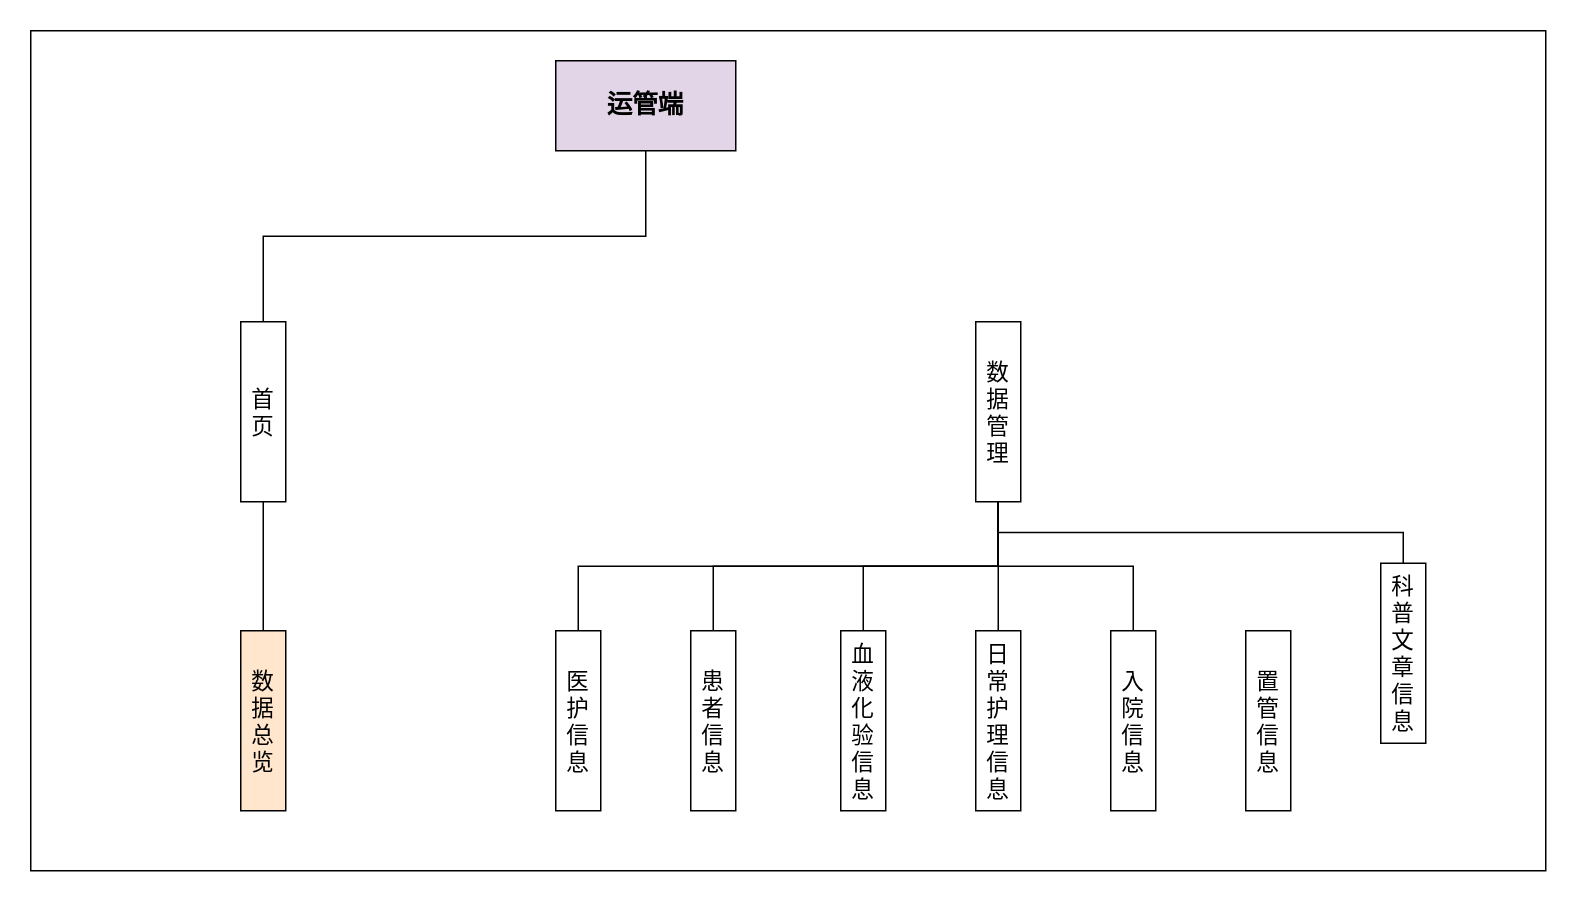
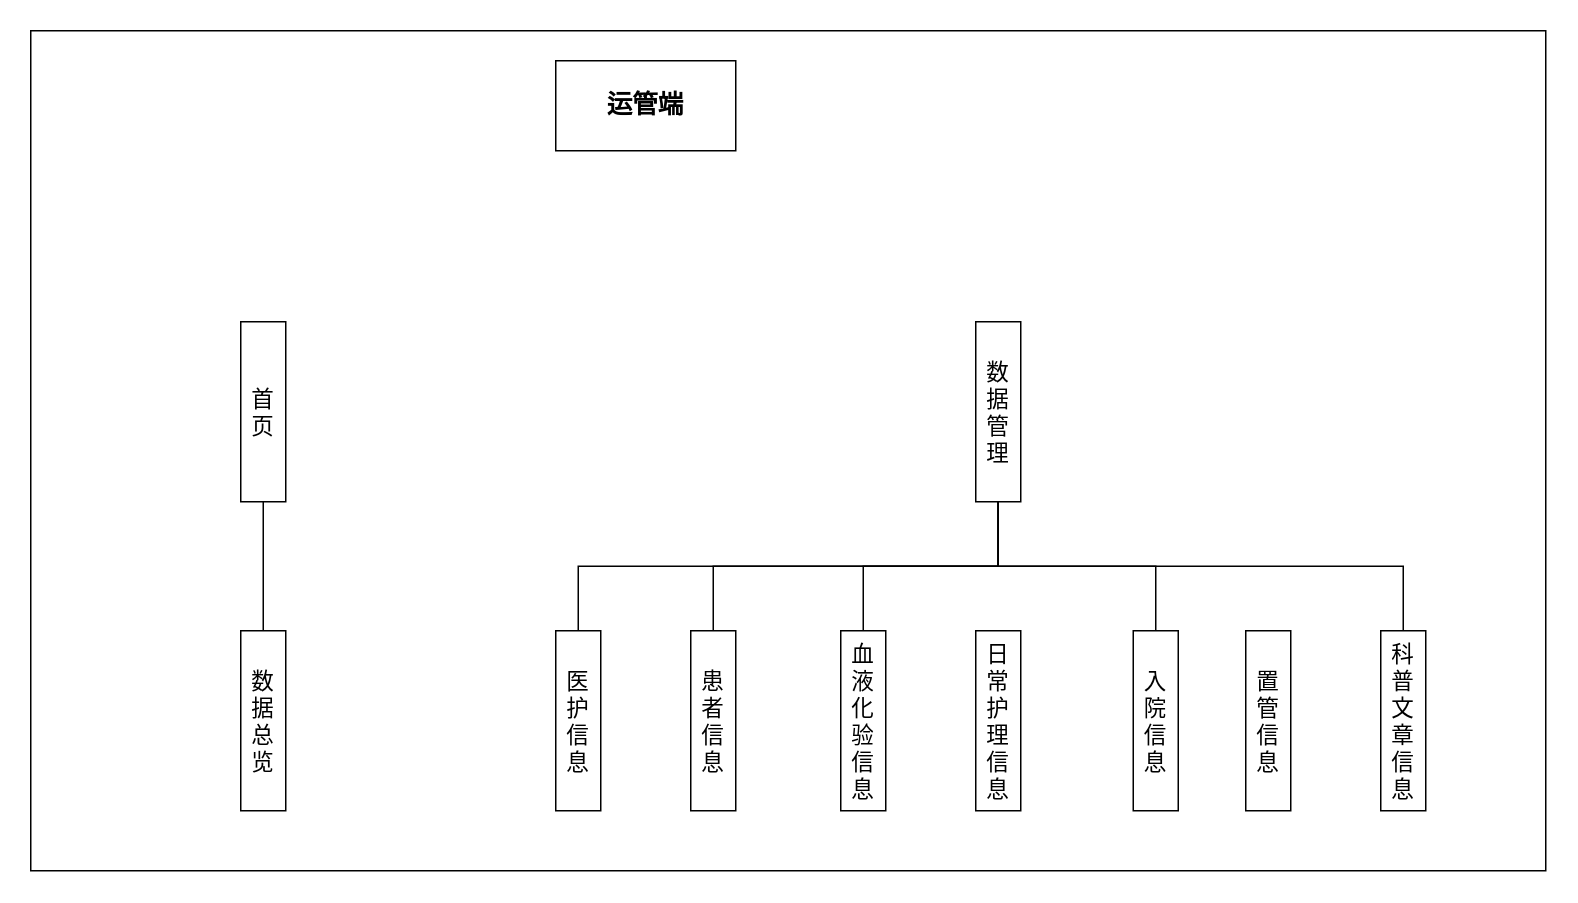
(646, 106) -> (646, 106)
(455, 236) -> none
(998, 600) -> none
(1403, 653) -> (1403, 721)
(263, 721) -> (263, 721)
(1133, 721) -> (1156, 721)
